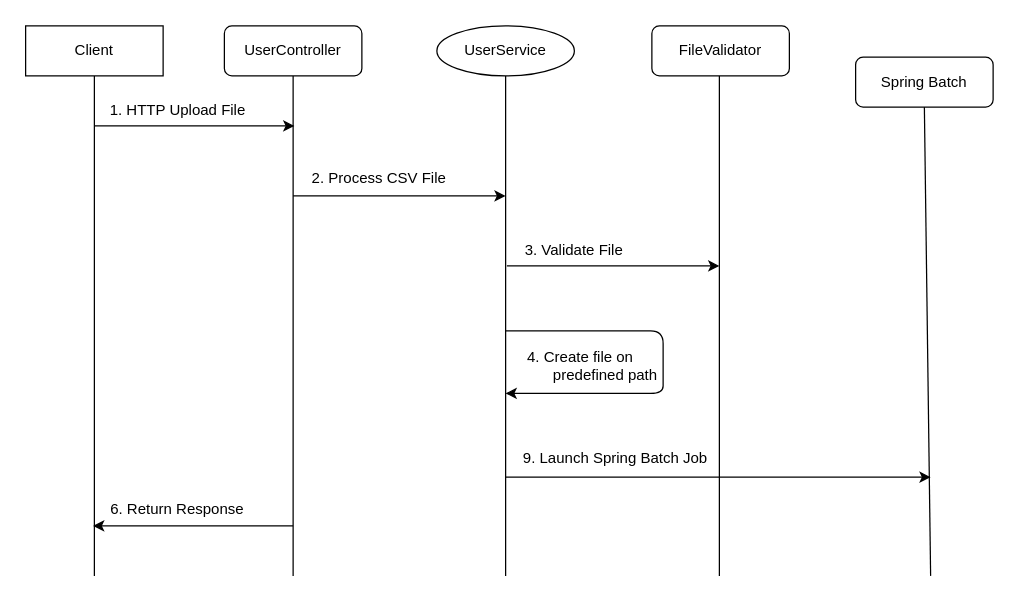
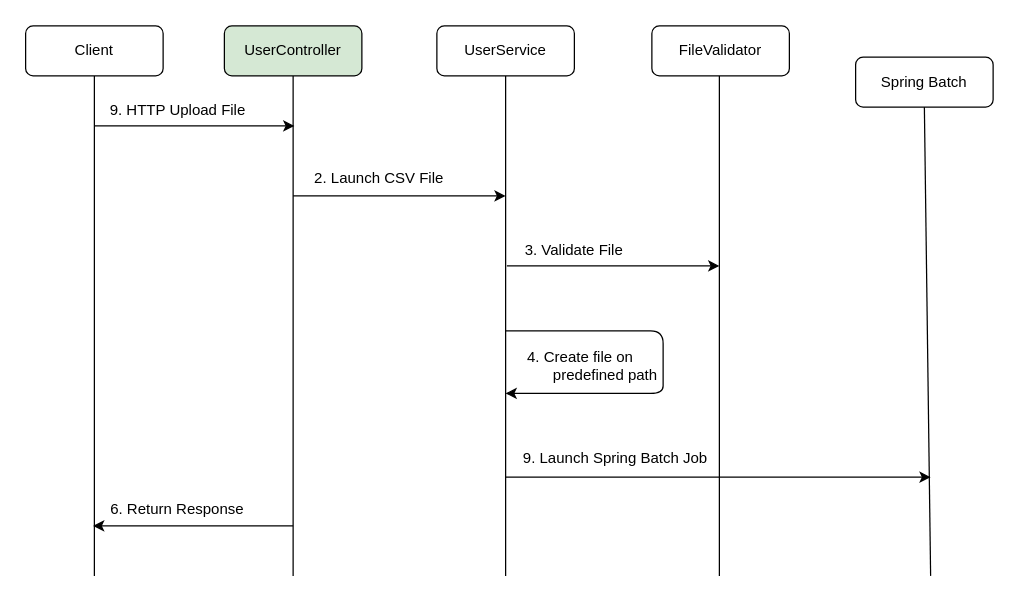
(94, 51) -> (94, 51)
(293, 51) -> (293, 51)
(506, 51) -> (506, 51)
(178, 111) -> (178, 111)
(379, 178) -> (379, 178)
